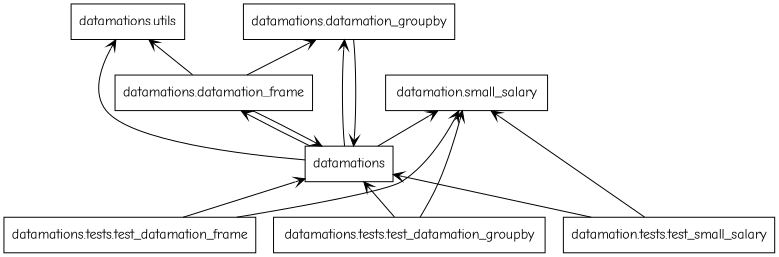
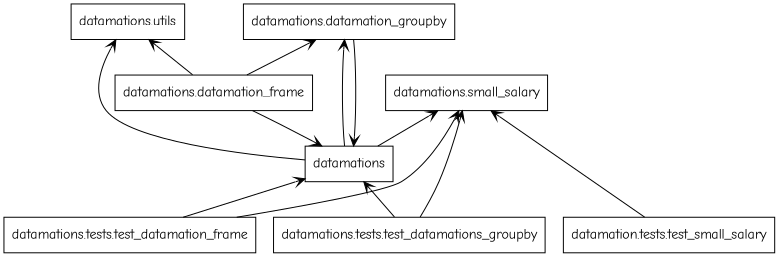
(467, 93) -> (467, 93)
(280, 131) -> none
(497, 197) -> none
(409, 235) -> (409, 235)
